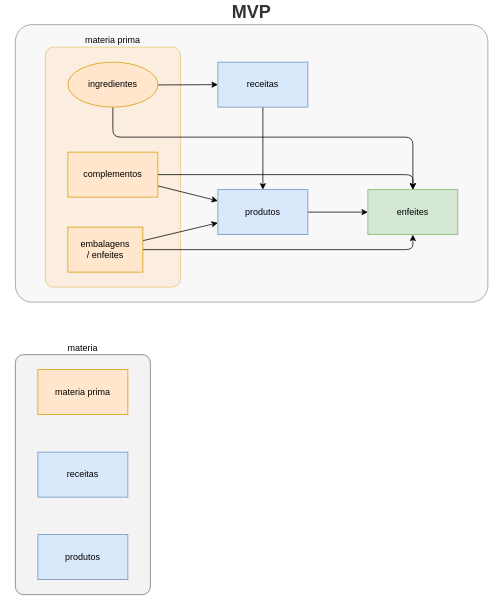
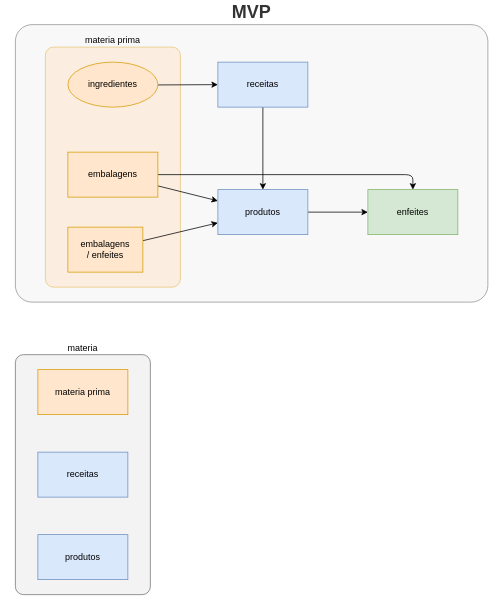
(266, 137) -> none
(113, 174) -> (113, 174)
(281, 249) -> none
